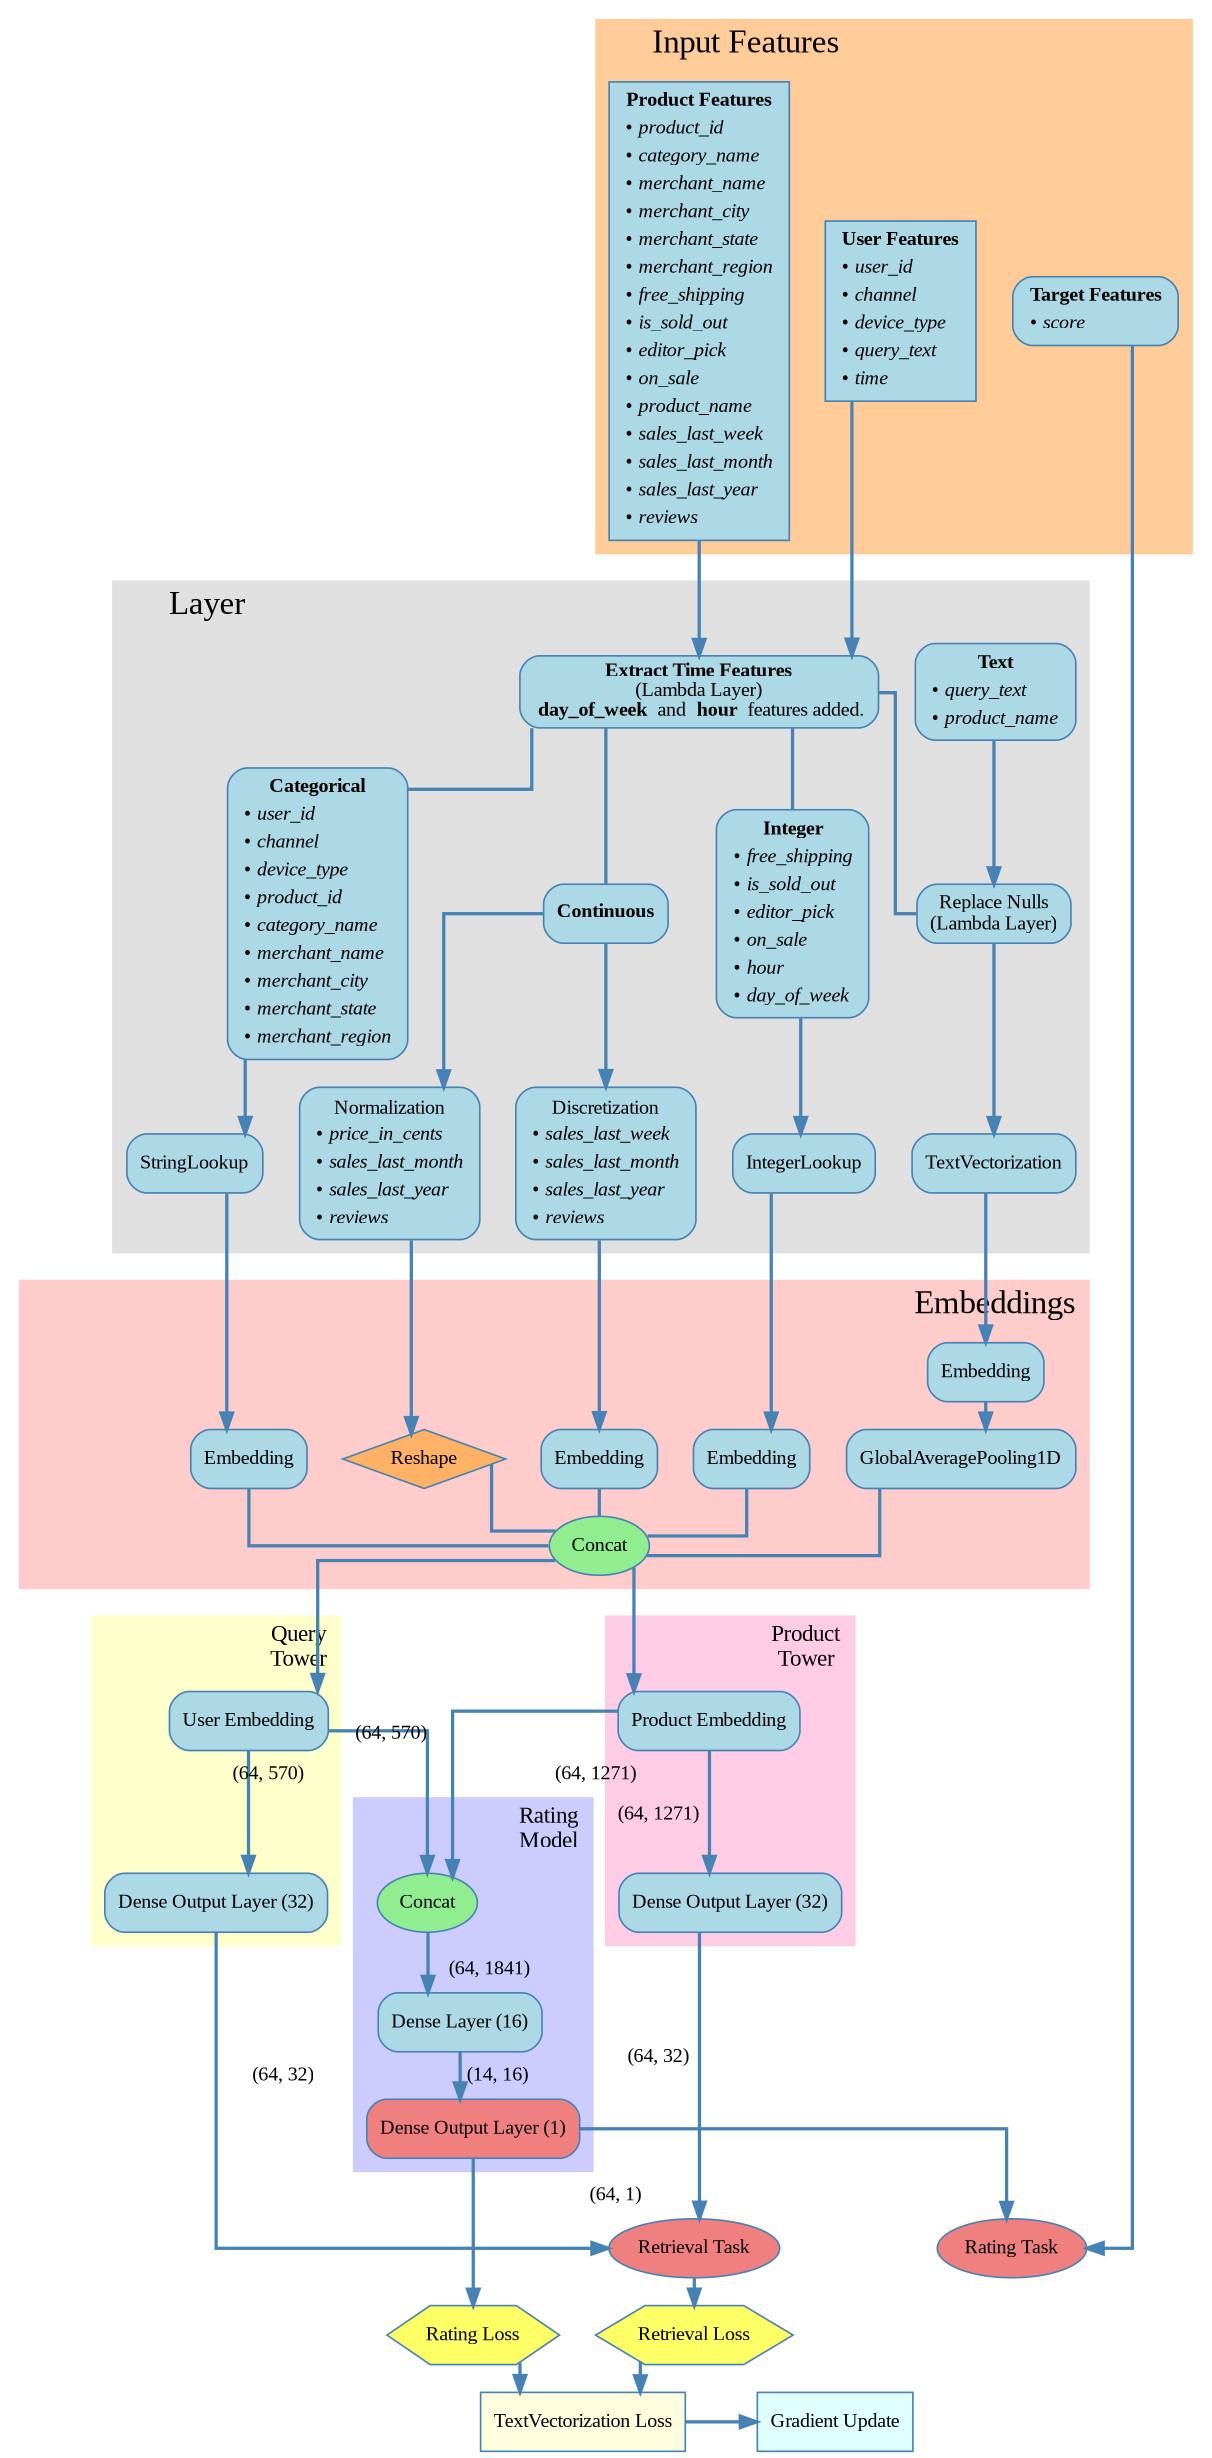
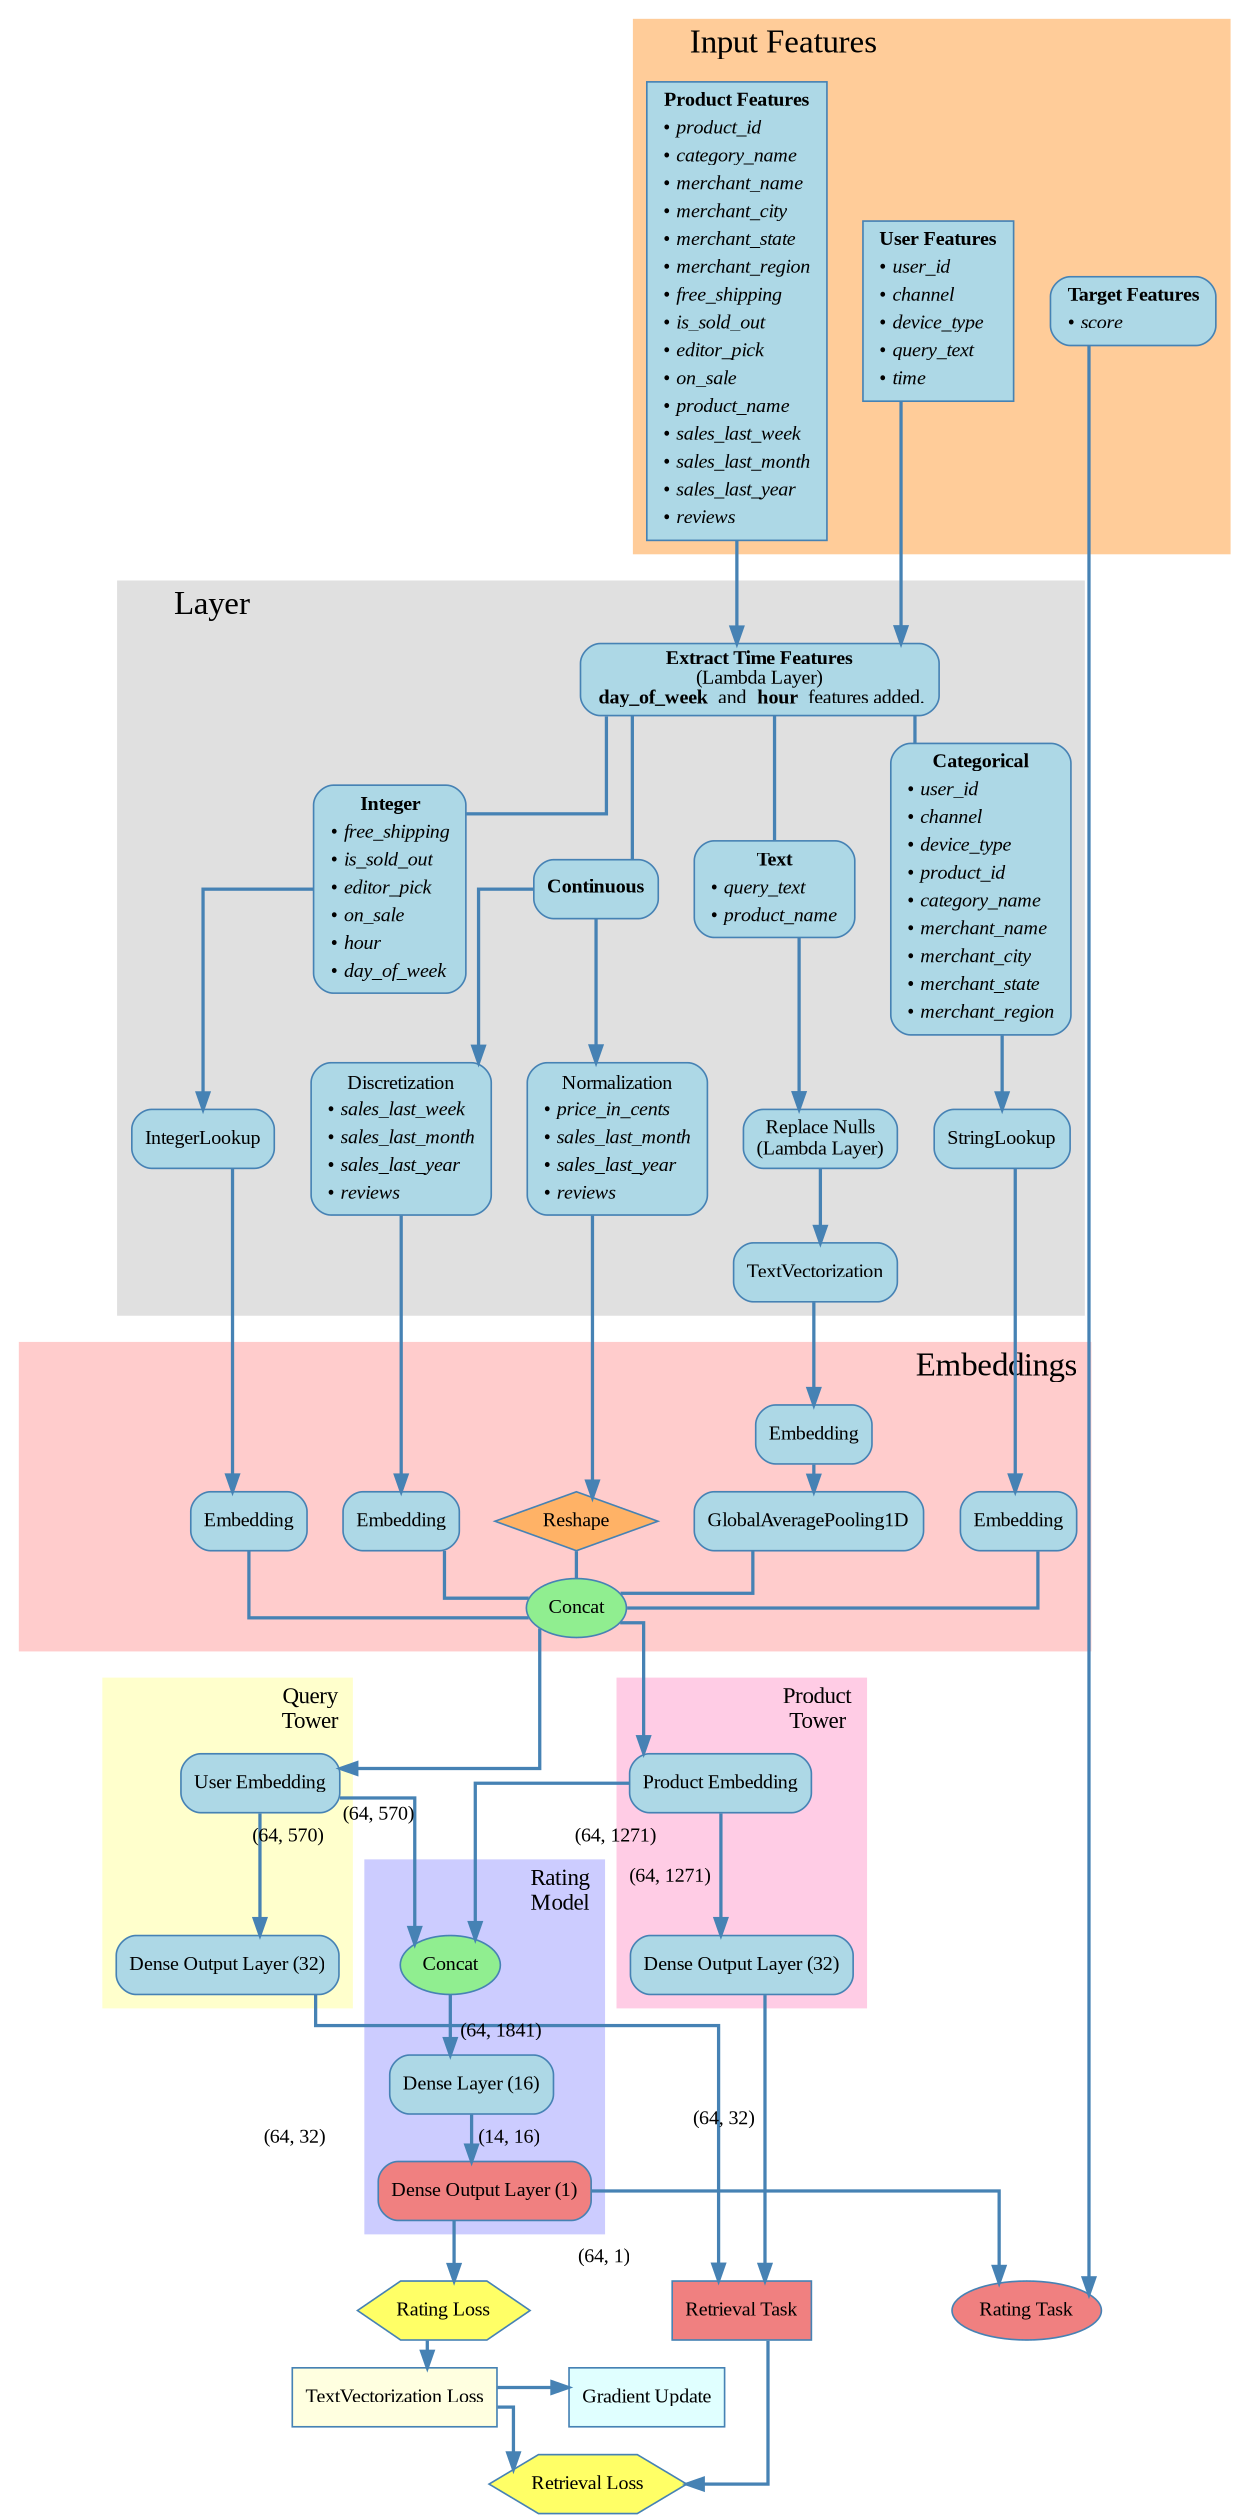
(895, 806) -> (775, 778)
(694, 2248) -> (742, 2311)
(640, 2369) -> (513, 2422)
